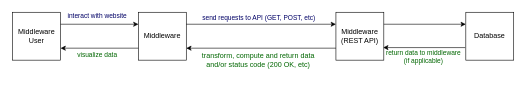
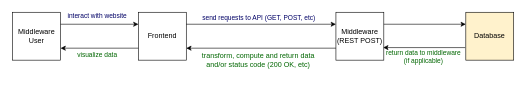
(162, 36) -> (162, 36)
(360, 36) -> (360, 36)
(491, 36) -> (491, 36)
